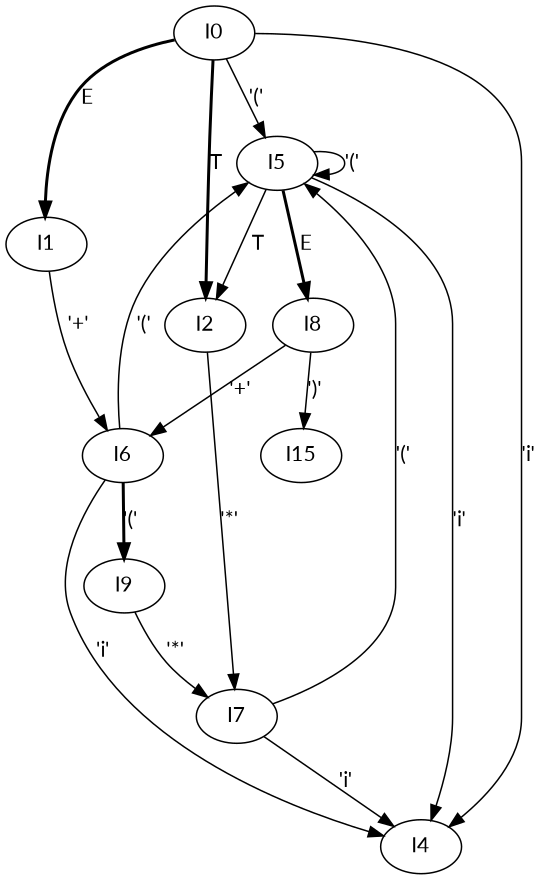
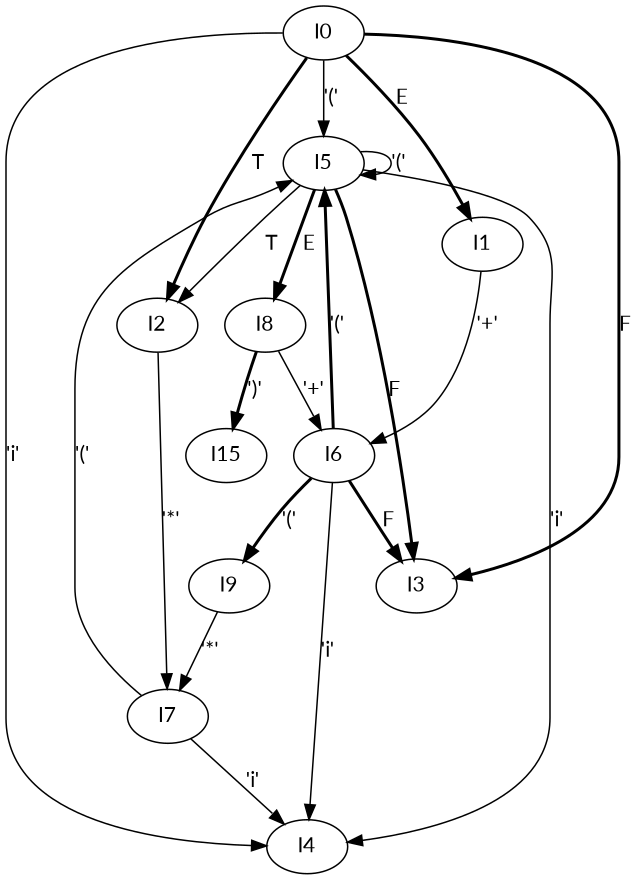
(140, 292) -> (329, 317)
(308, 383) -> (246, 383)
none -> (417, 586)
